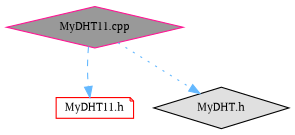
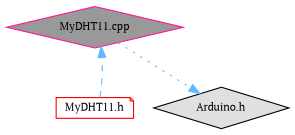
(87, 67) -> (102, 78)
(221, 108) -> (221, 108)
